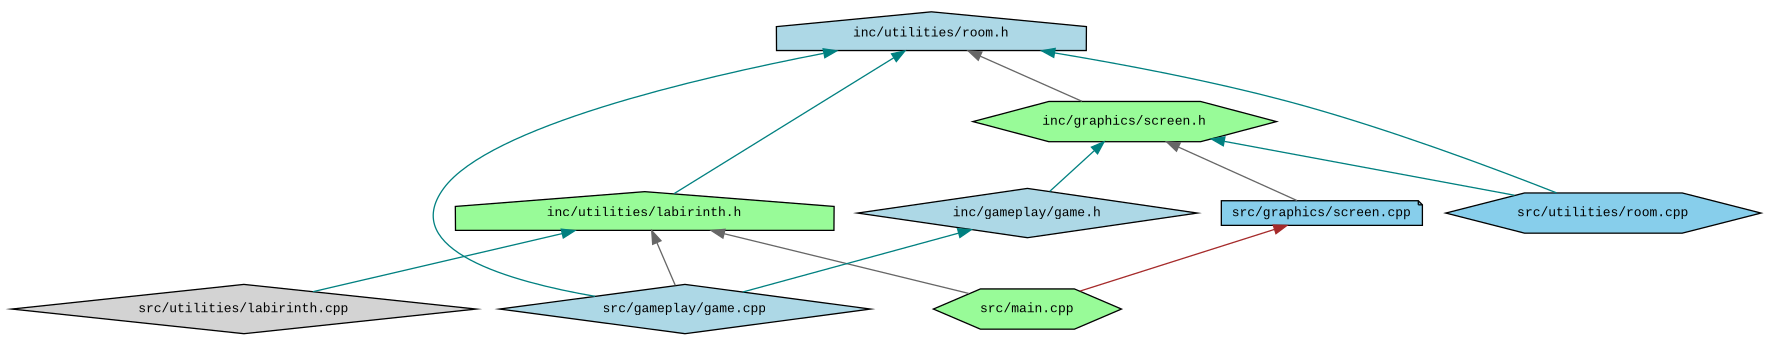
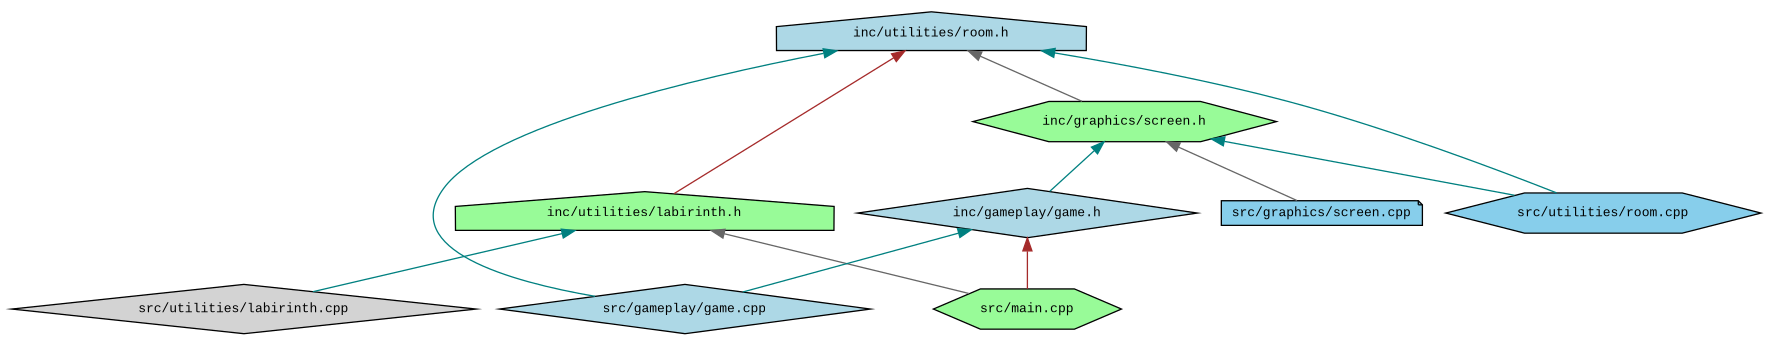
(784, 126) -> (784, 126)
(1177, 260) -> (1027, 270)
(666, 264) -> none
